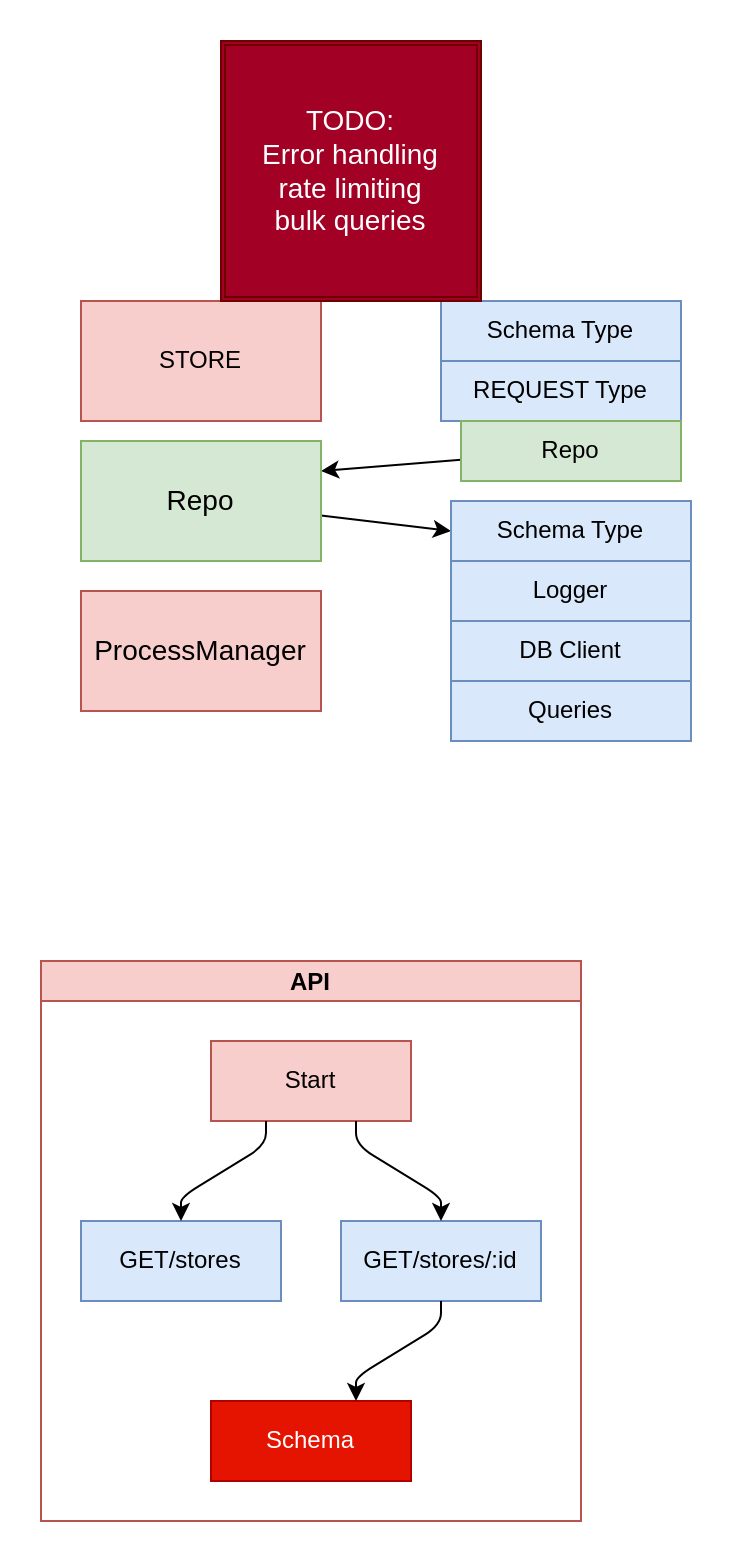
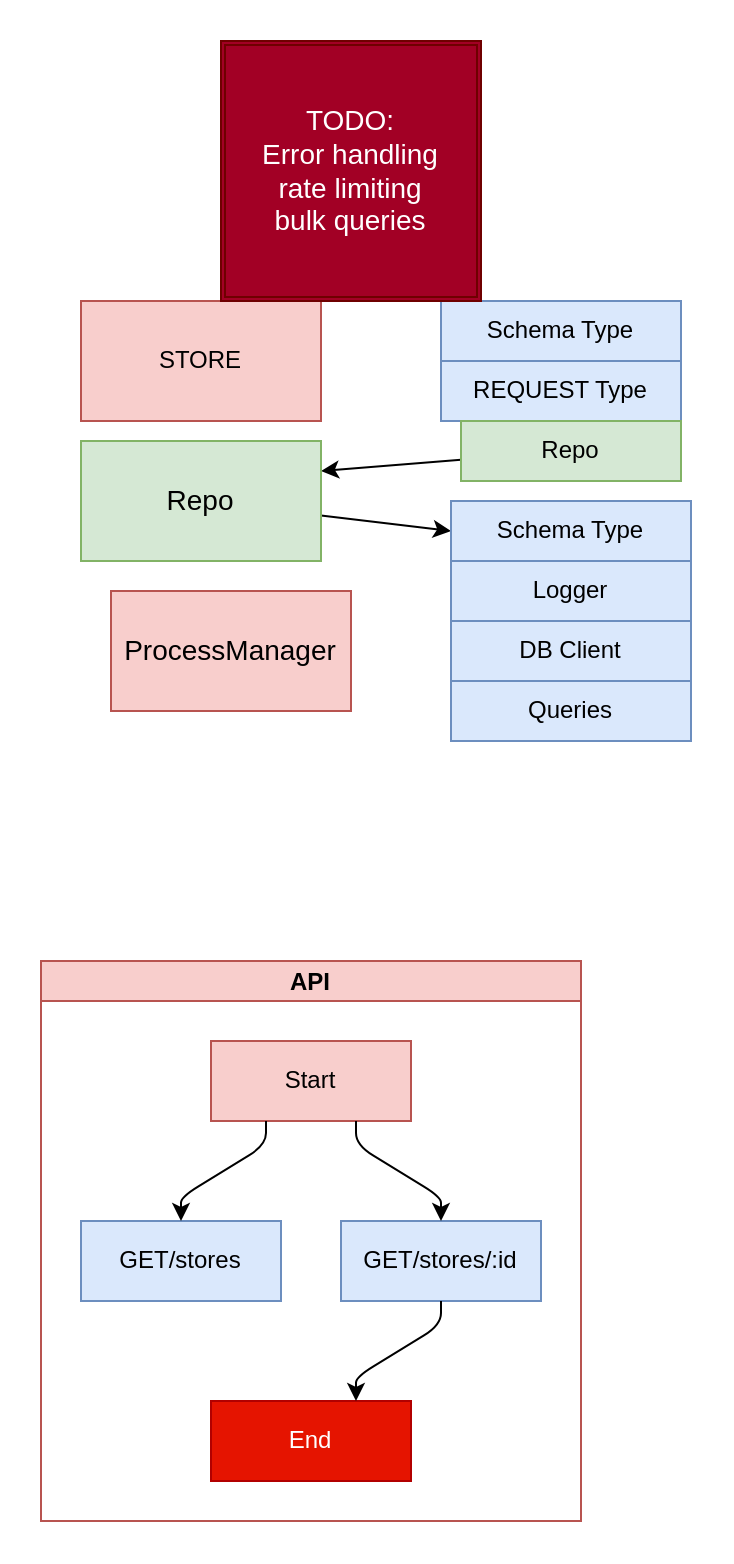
(201, 651) -> (231, 651)
(311, 1441) -> (311, 1441)
